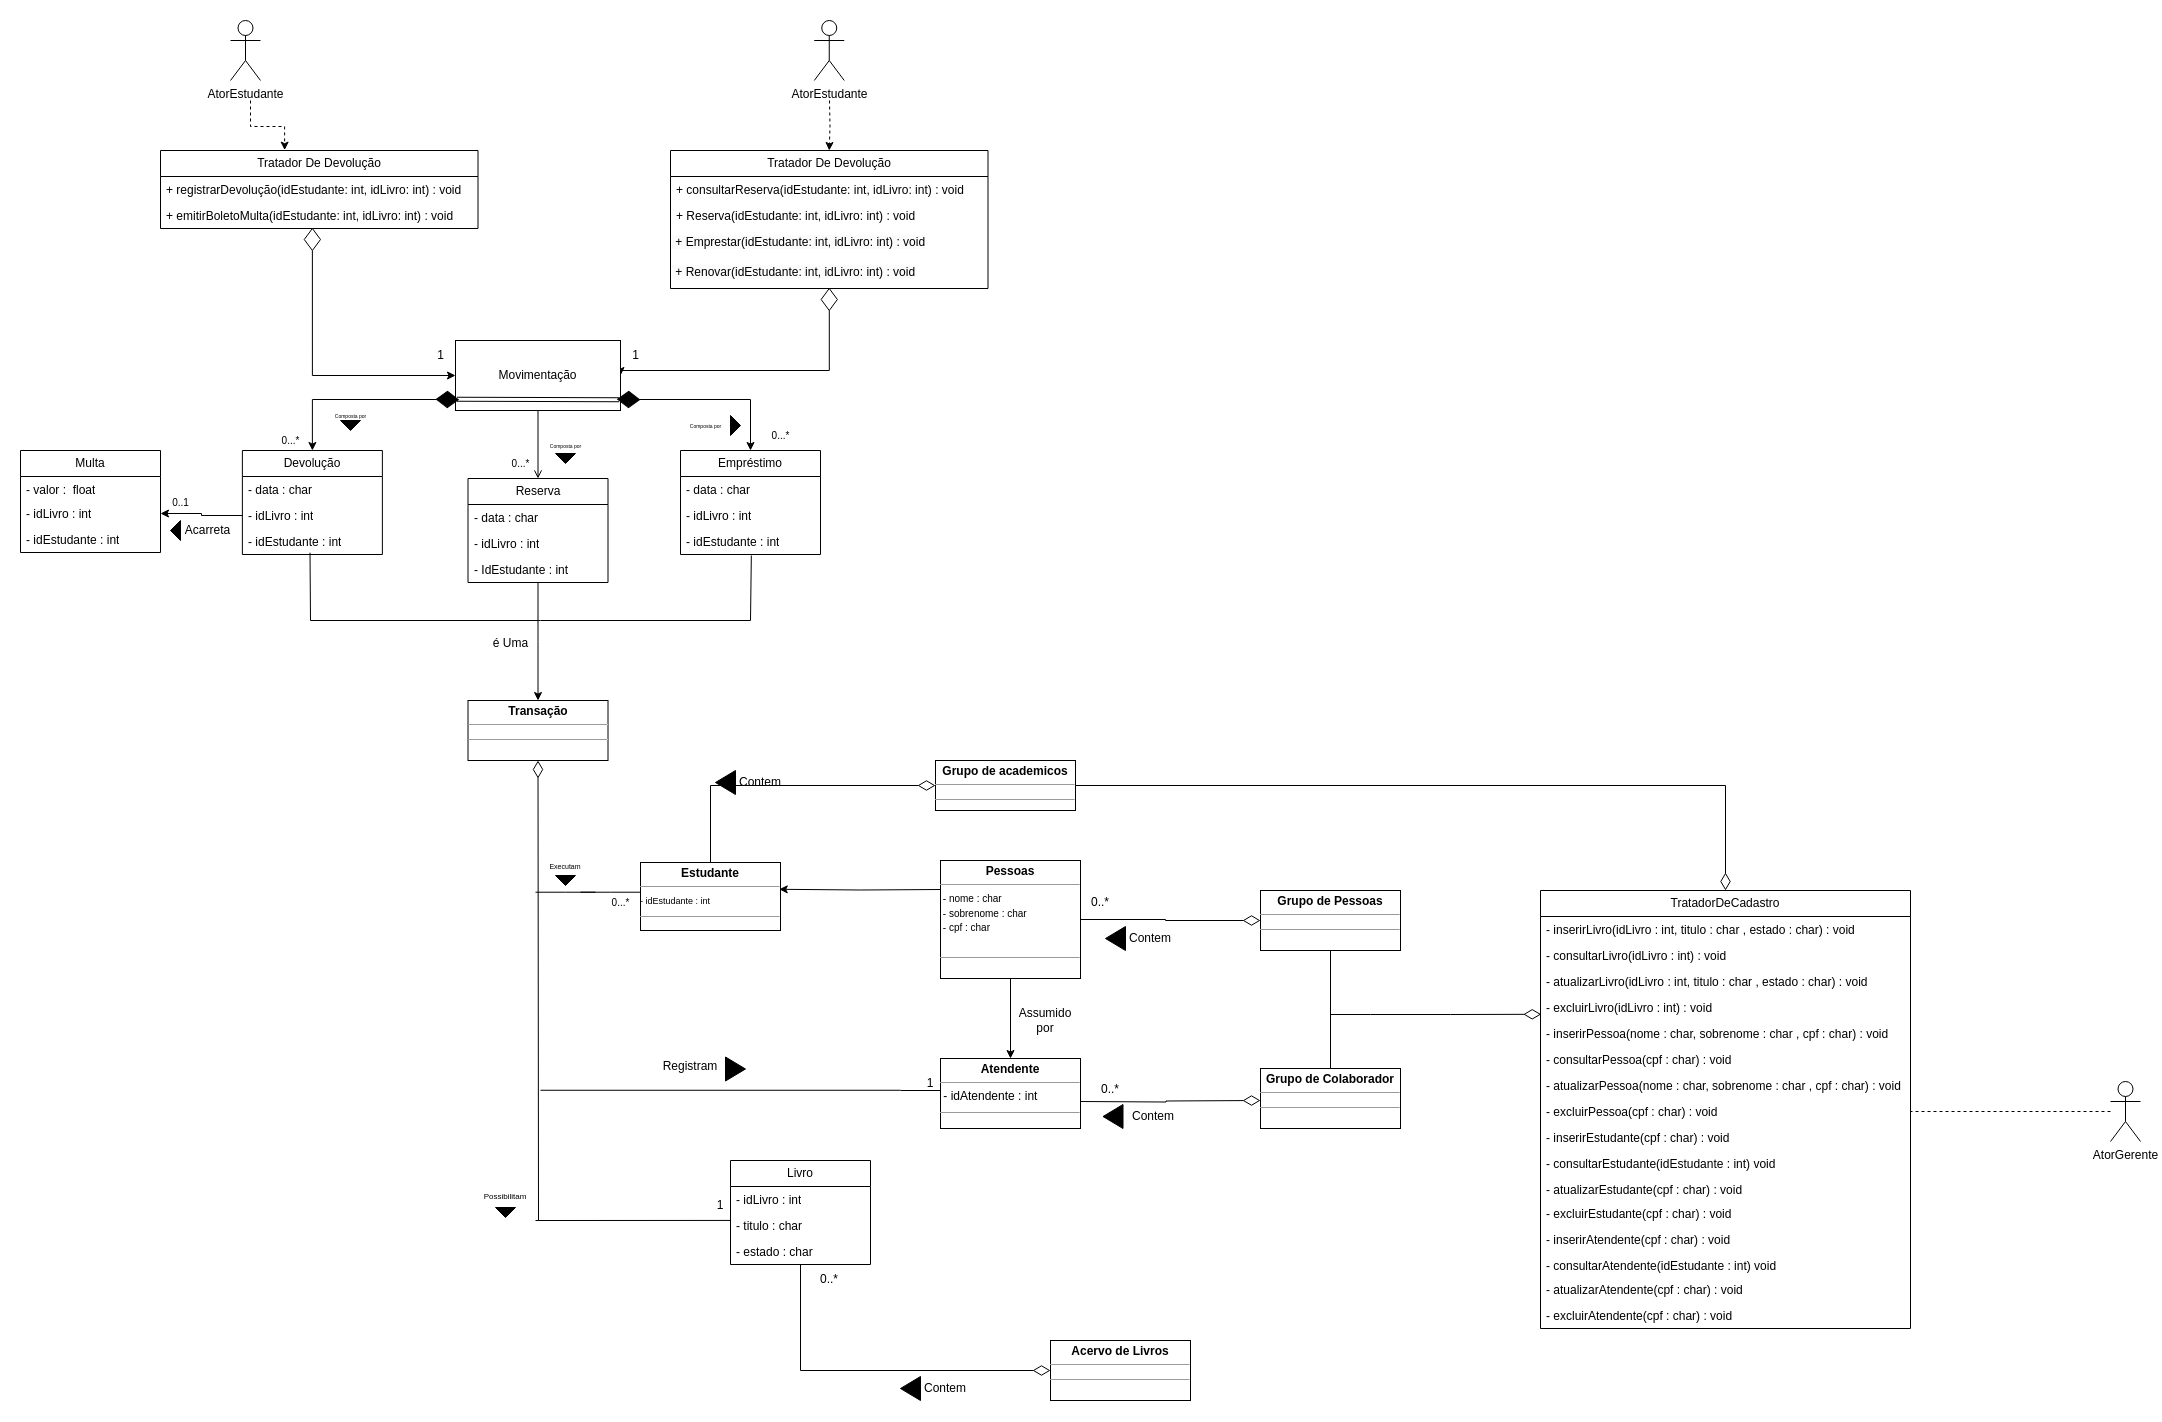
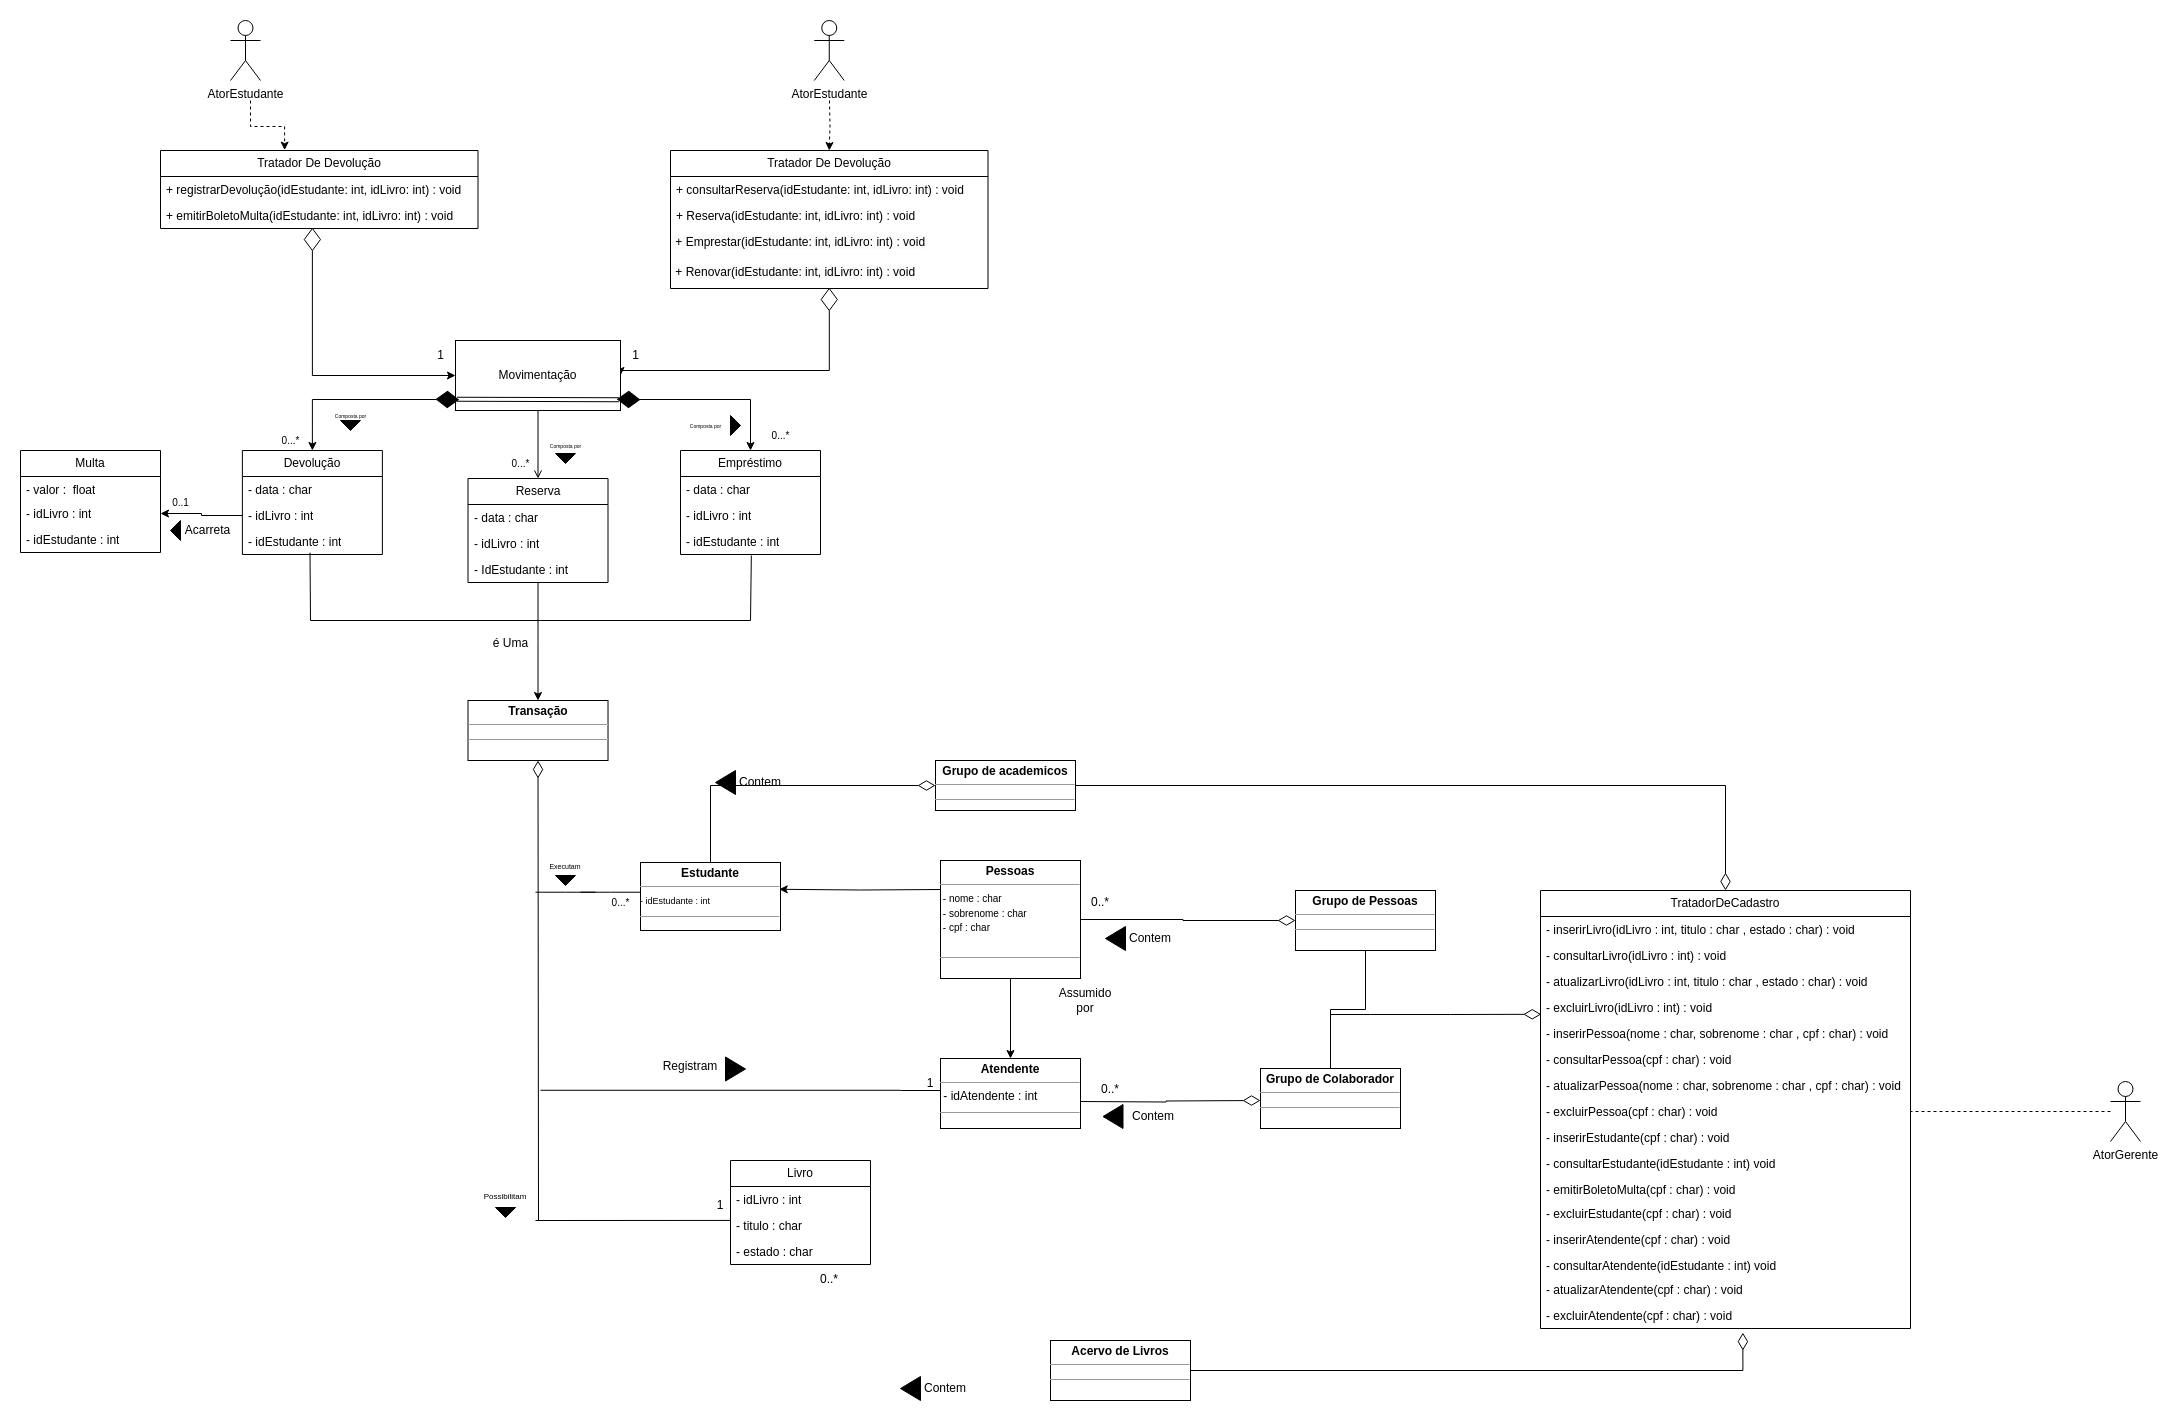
(1331, 921) -> (1366, 921)
(1046, 1021) -> (1086, 1001)
(1662, 1191) -> (1655, 1191)
(864, 1371) -> none
none -> (1477, 1371)
